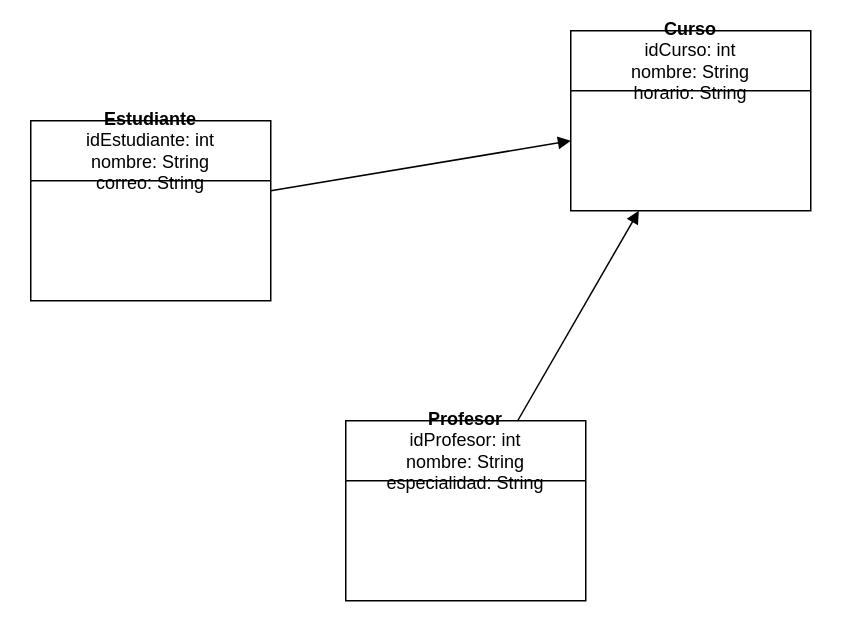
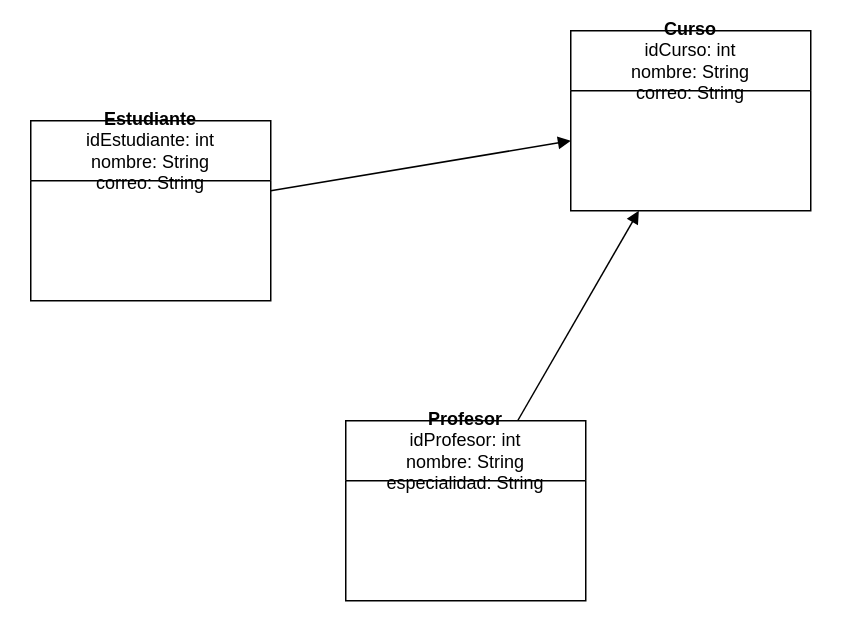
(691, 61) -> (691, 61)
